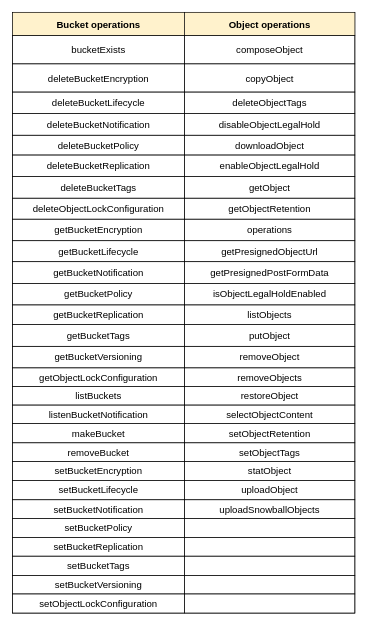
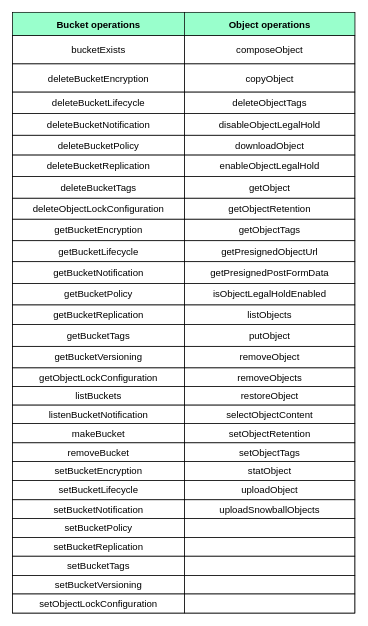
(98, 24) -> (98, 24)
(270, 24) -> (270, 24)
(270, 230) -> (270, 230)
